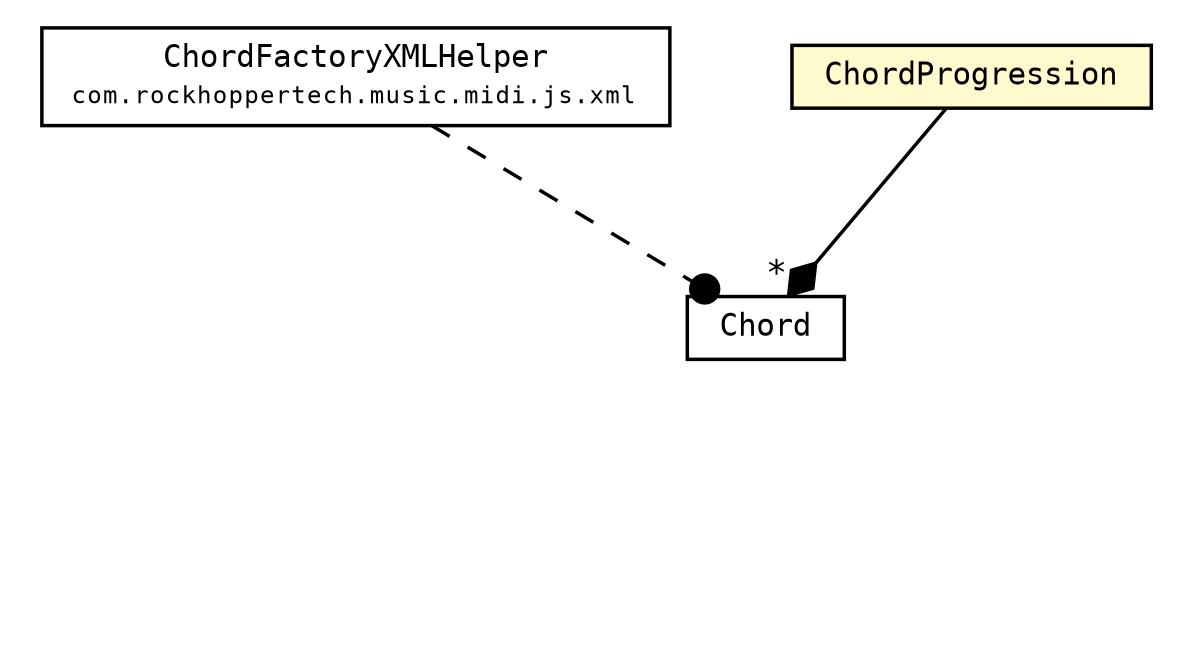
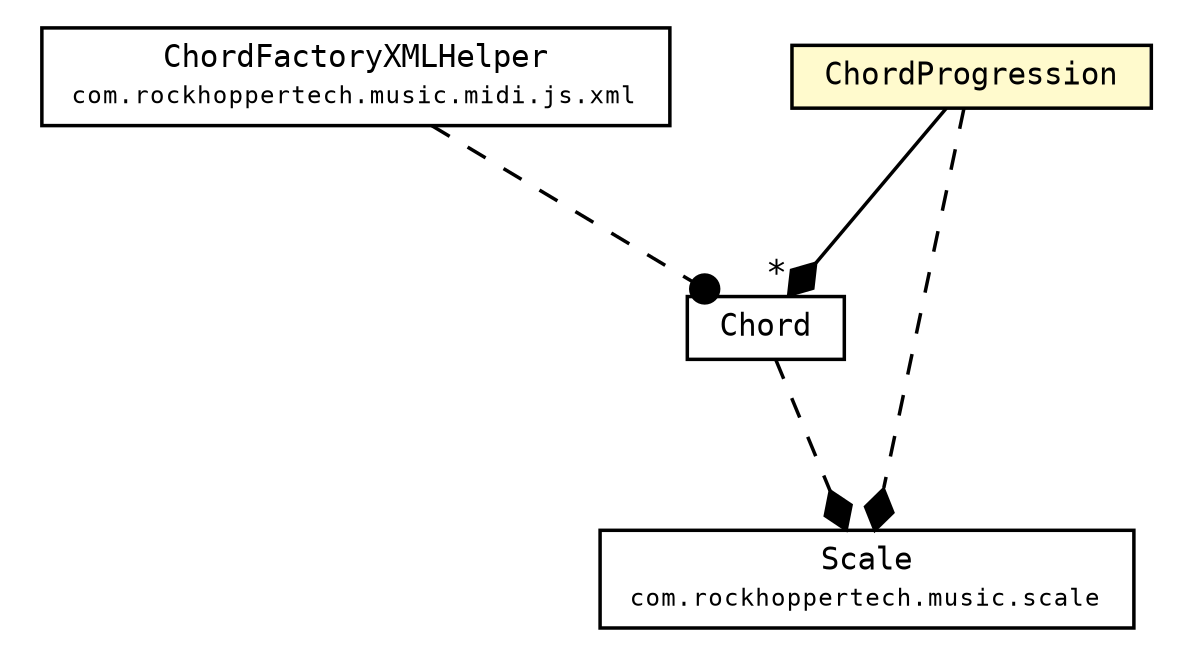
none -> (865, 579)
